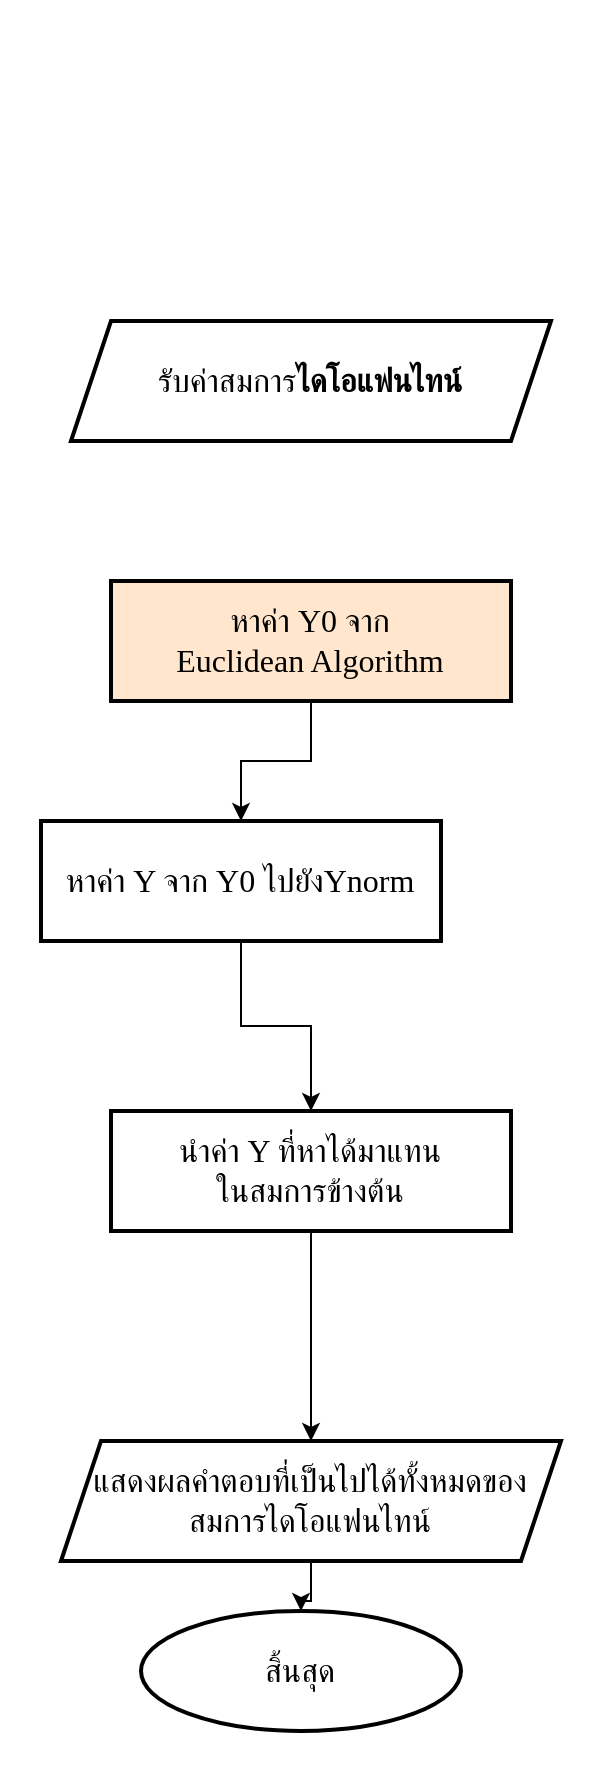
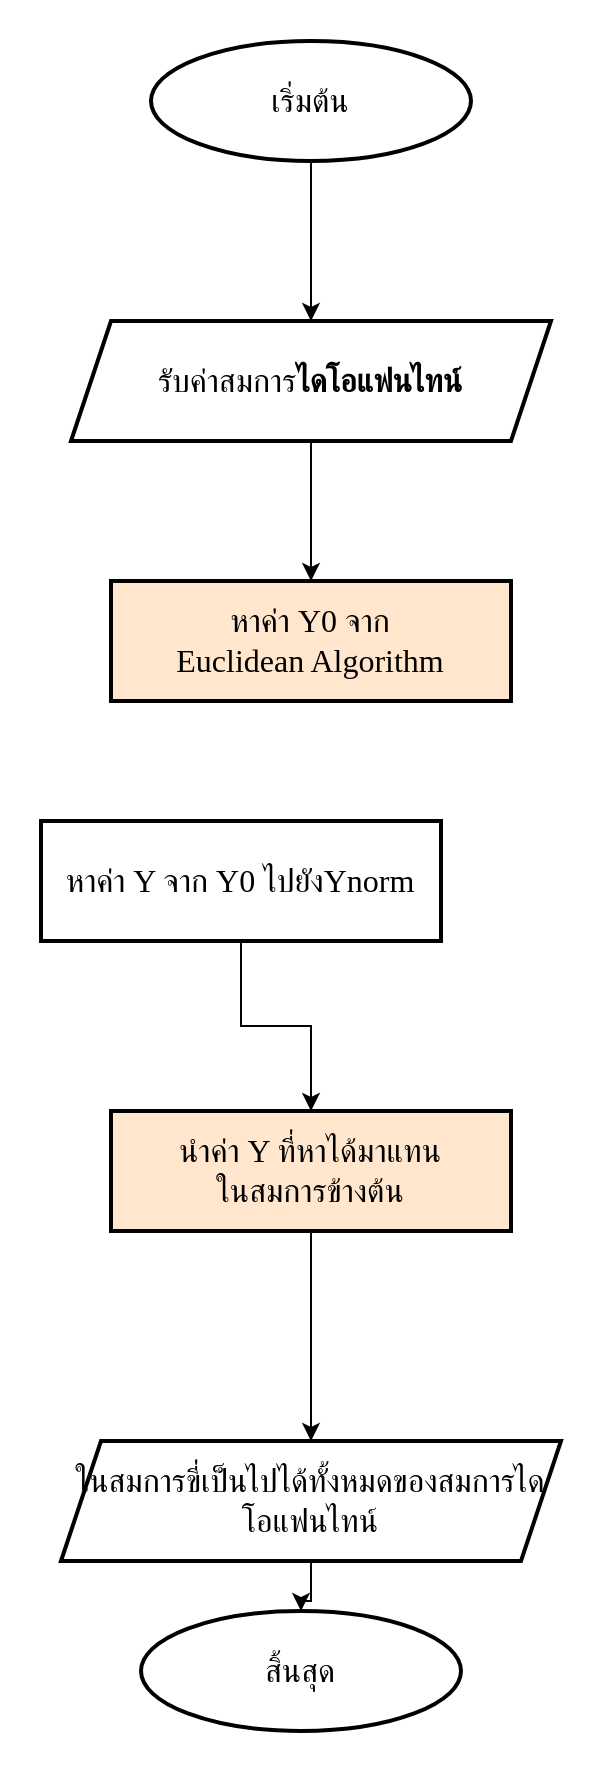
none -> (311, 101)
none -> (311, 234)
none -> (311, 504)
(283, 761) -> none
(311, 1171) -> (311, 1171)
(311, 1501) -> (311, 1501)
